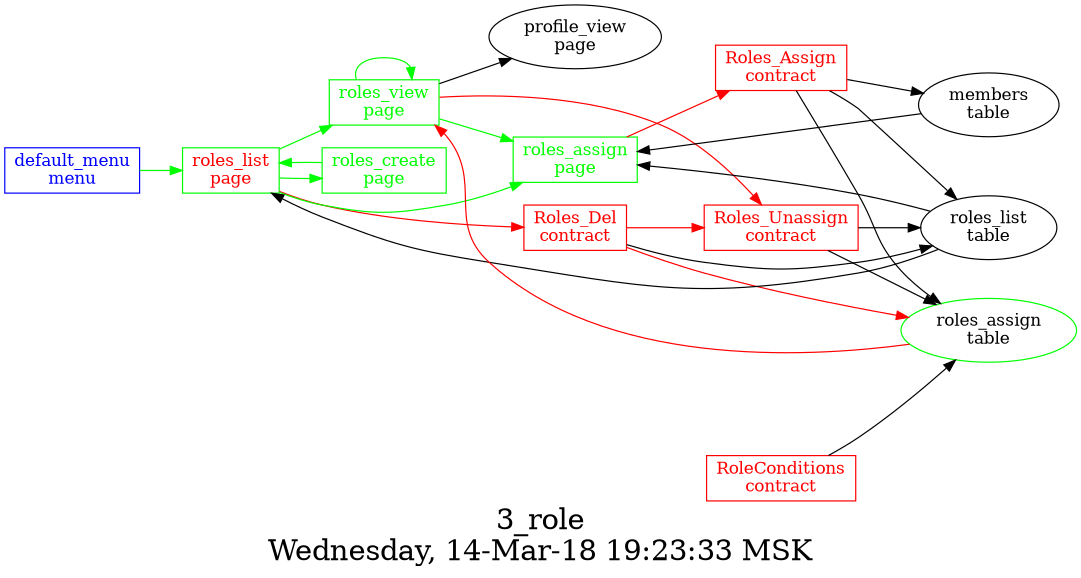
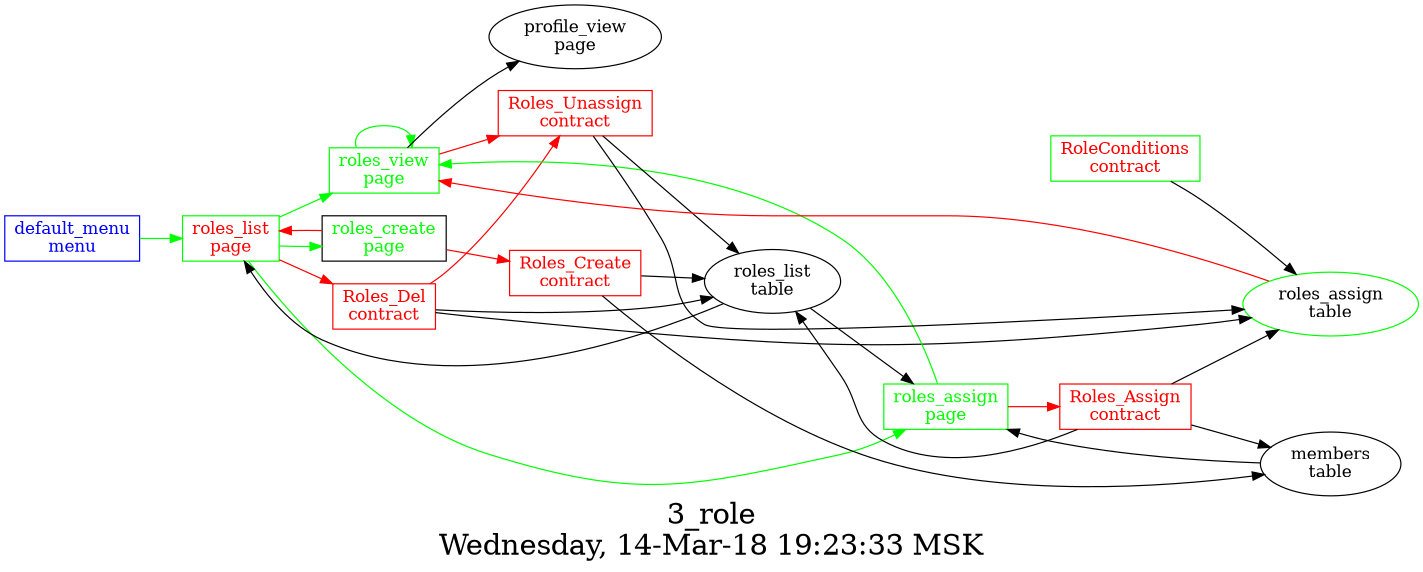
(470, 128) -> (739, 192)
(307, 162) -> (307, 230)
(384, 170) -> (384, 238)
none -> (575, 273)
(780, 292) -> (837, 344)
(781, 478) -> (1125, 159)
